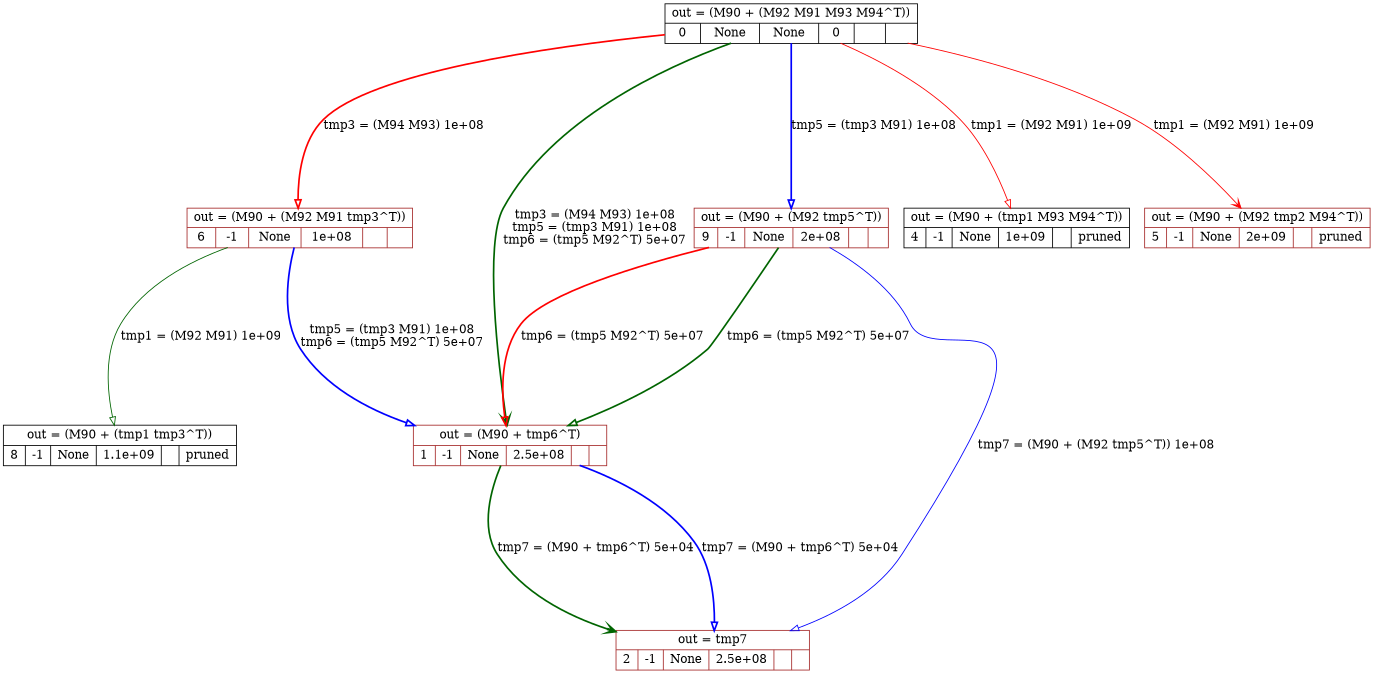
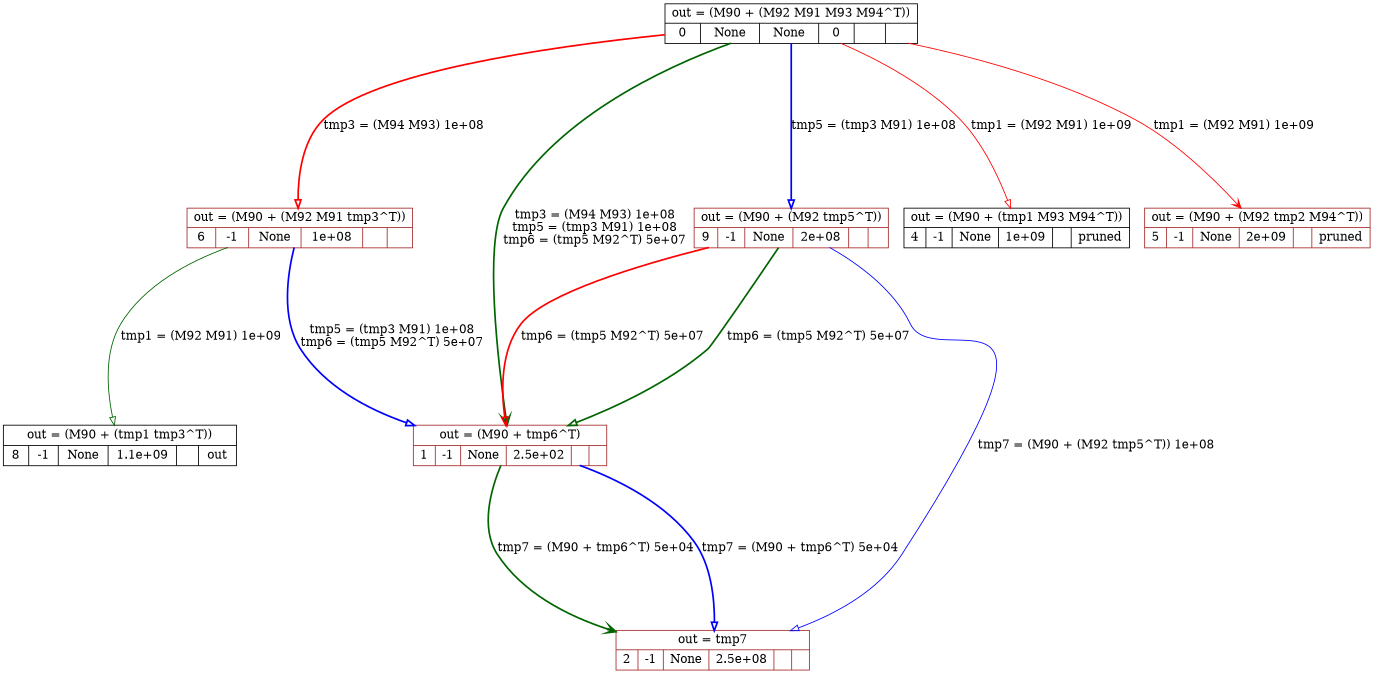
(208, 455) -> (217, 455)
(539, 455) -> (539, 455)
